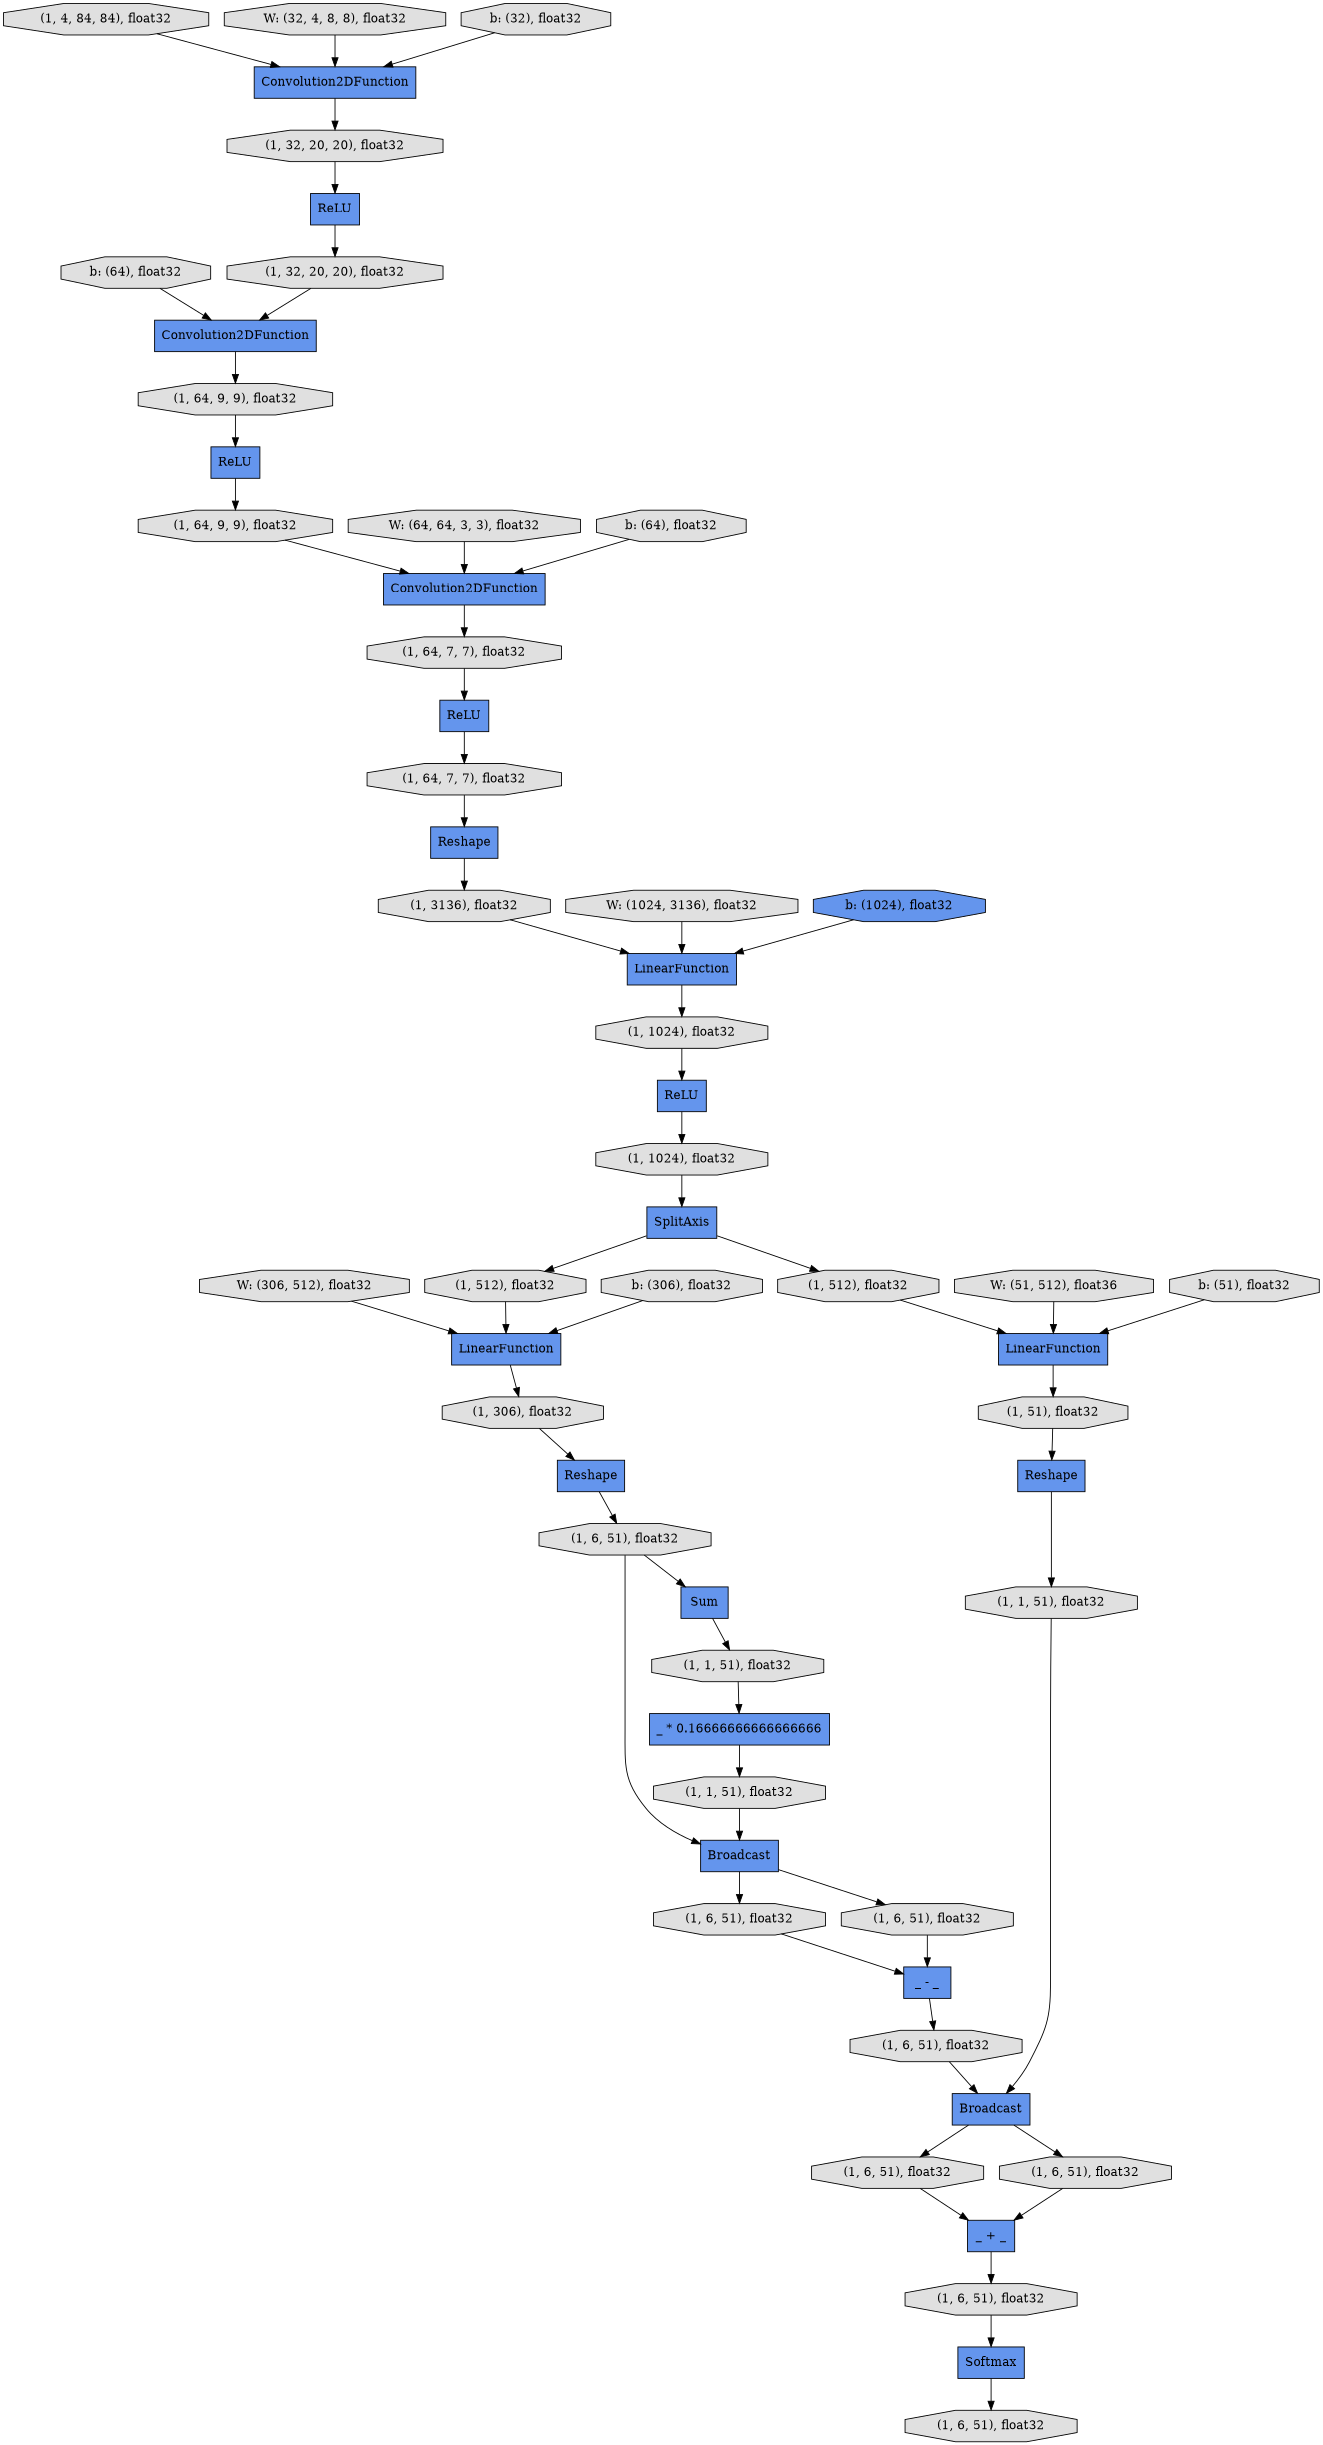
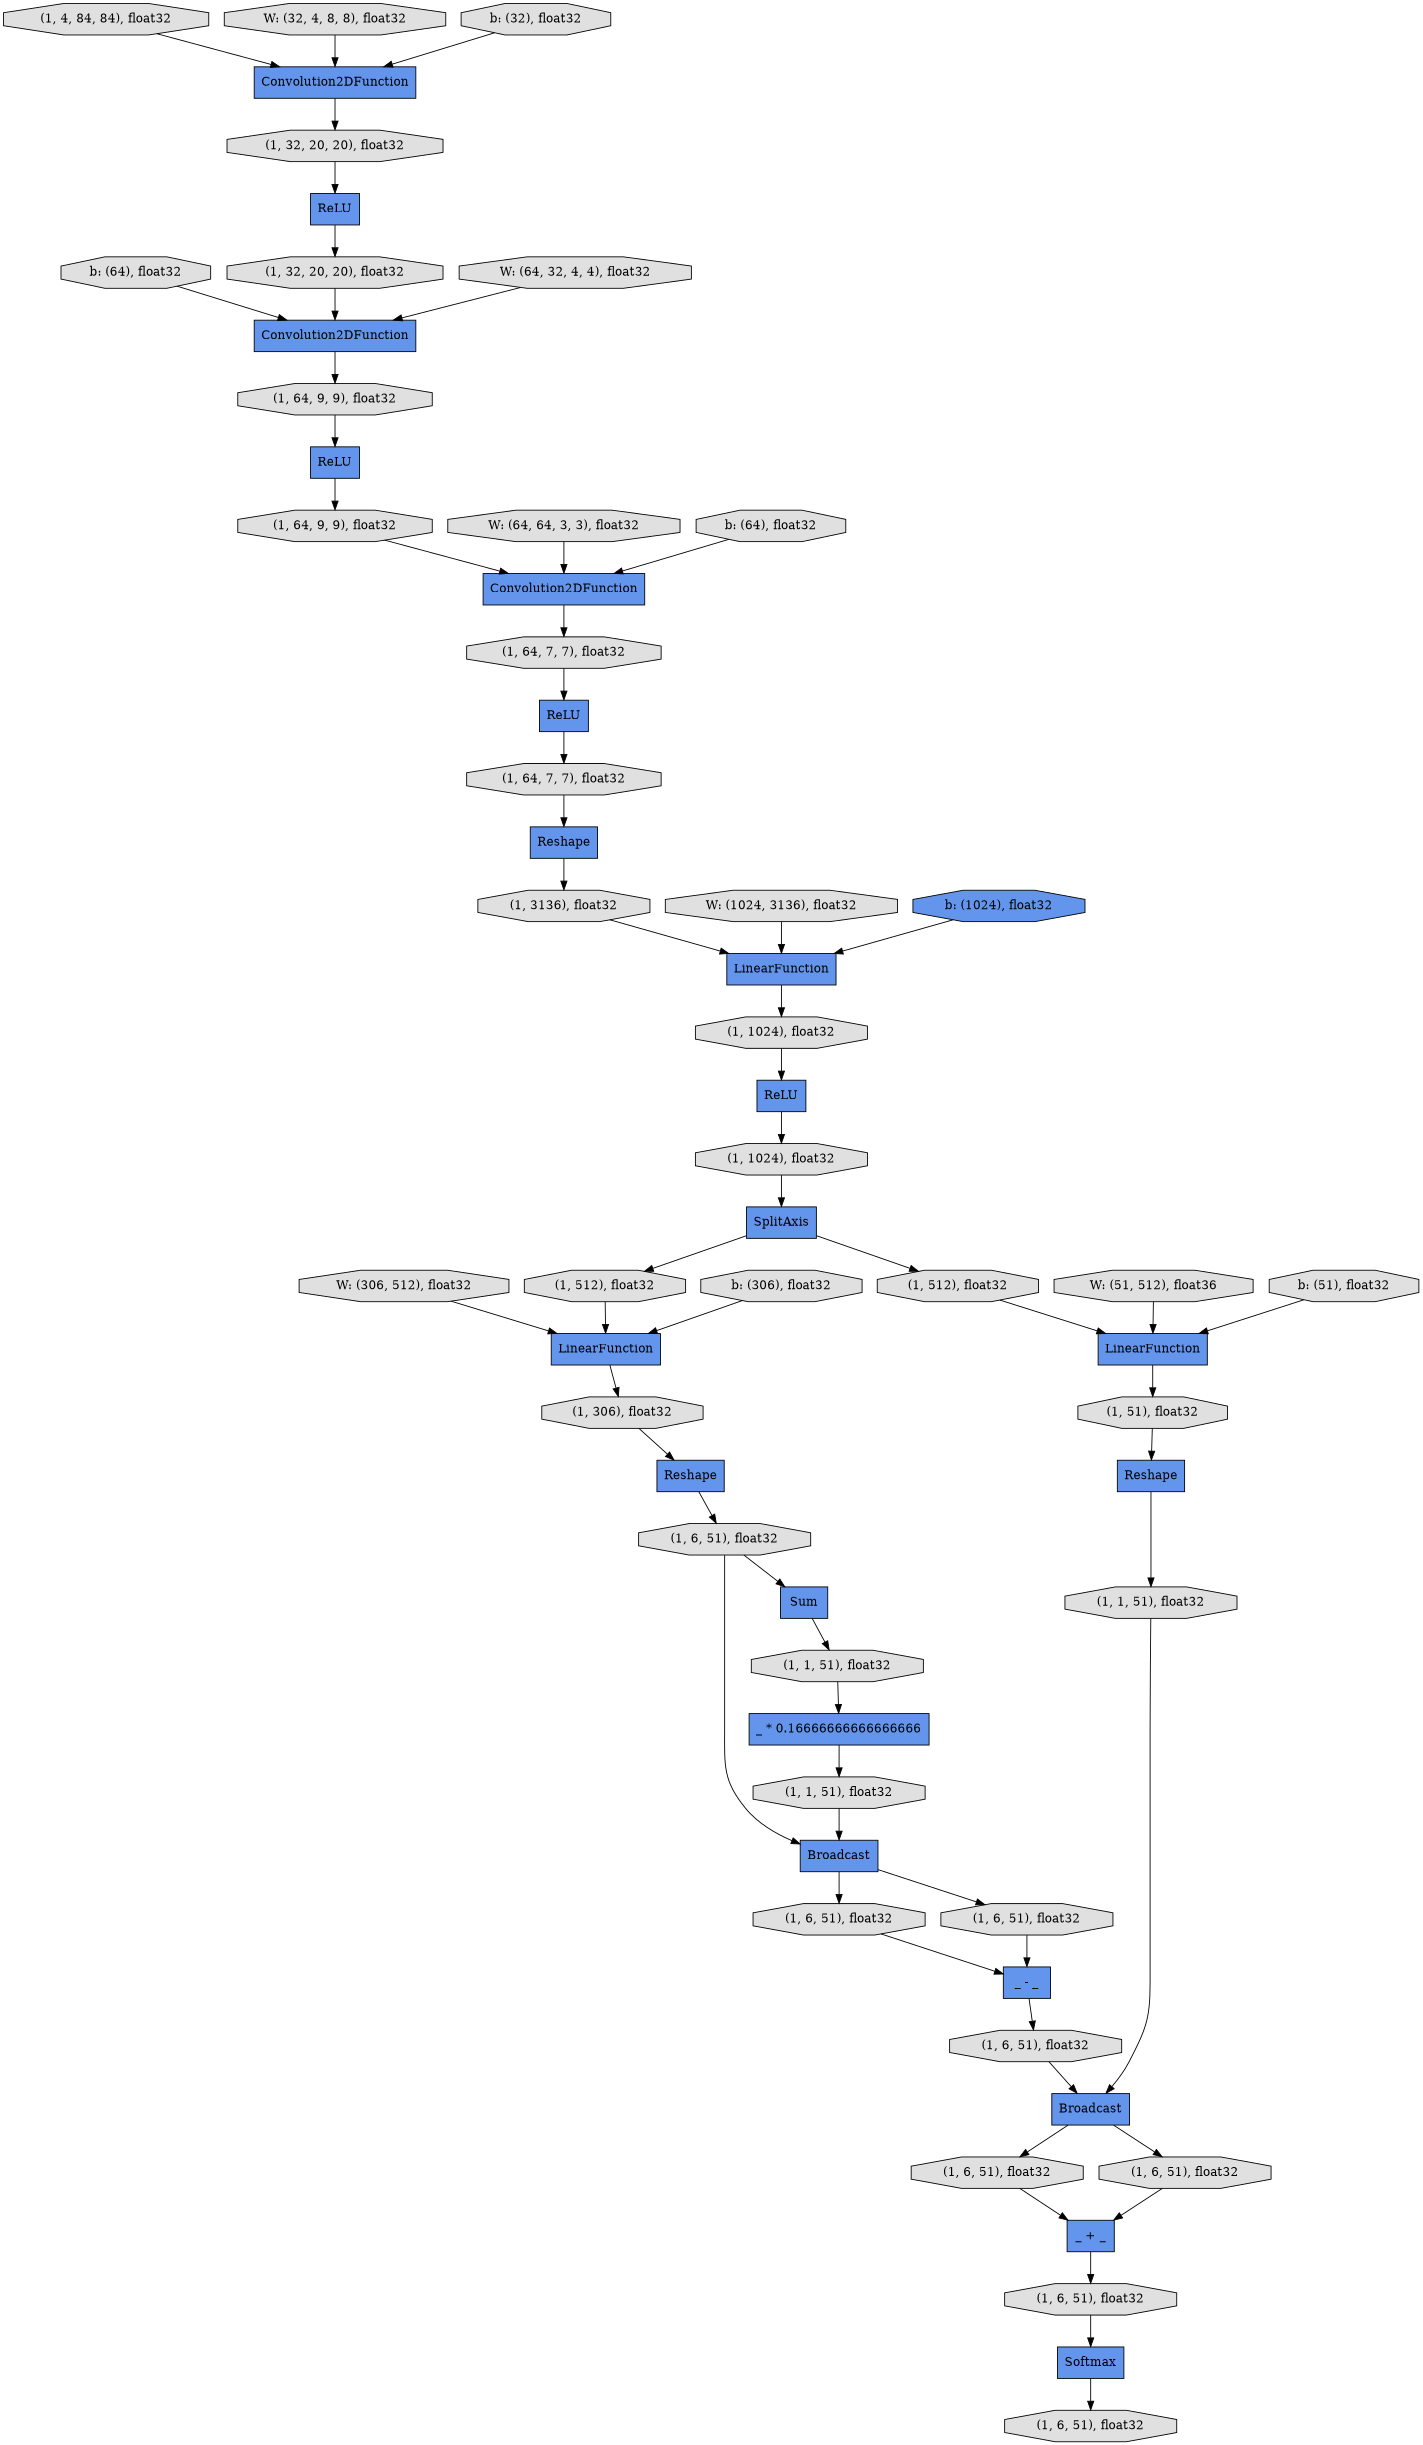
none -> (575, 273)
